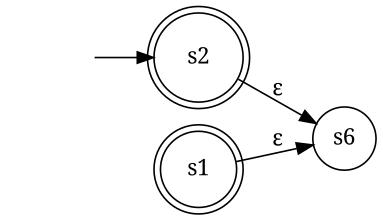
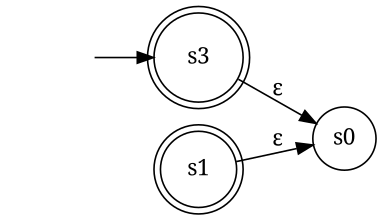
(199, 58) -> (199, 58)
(344, 139) -> (344, 139)
